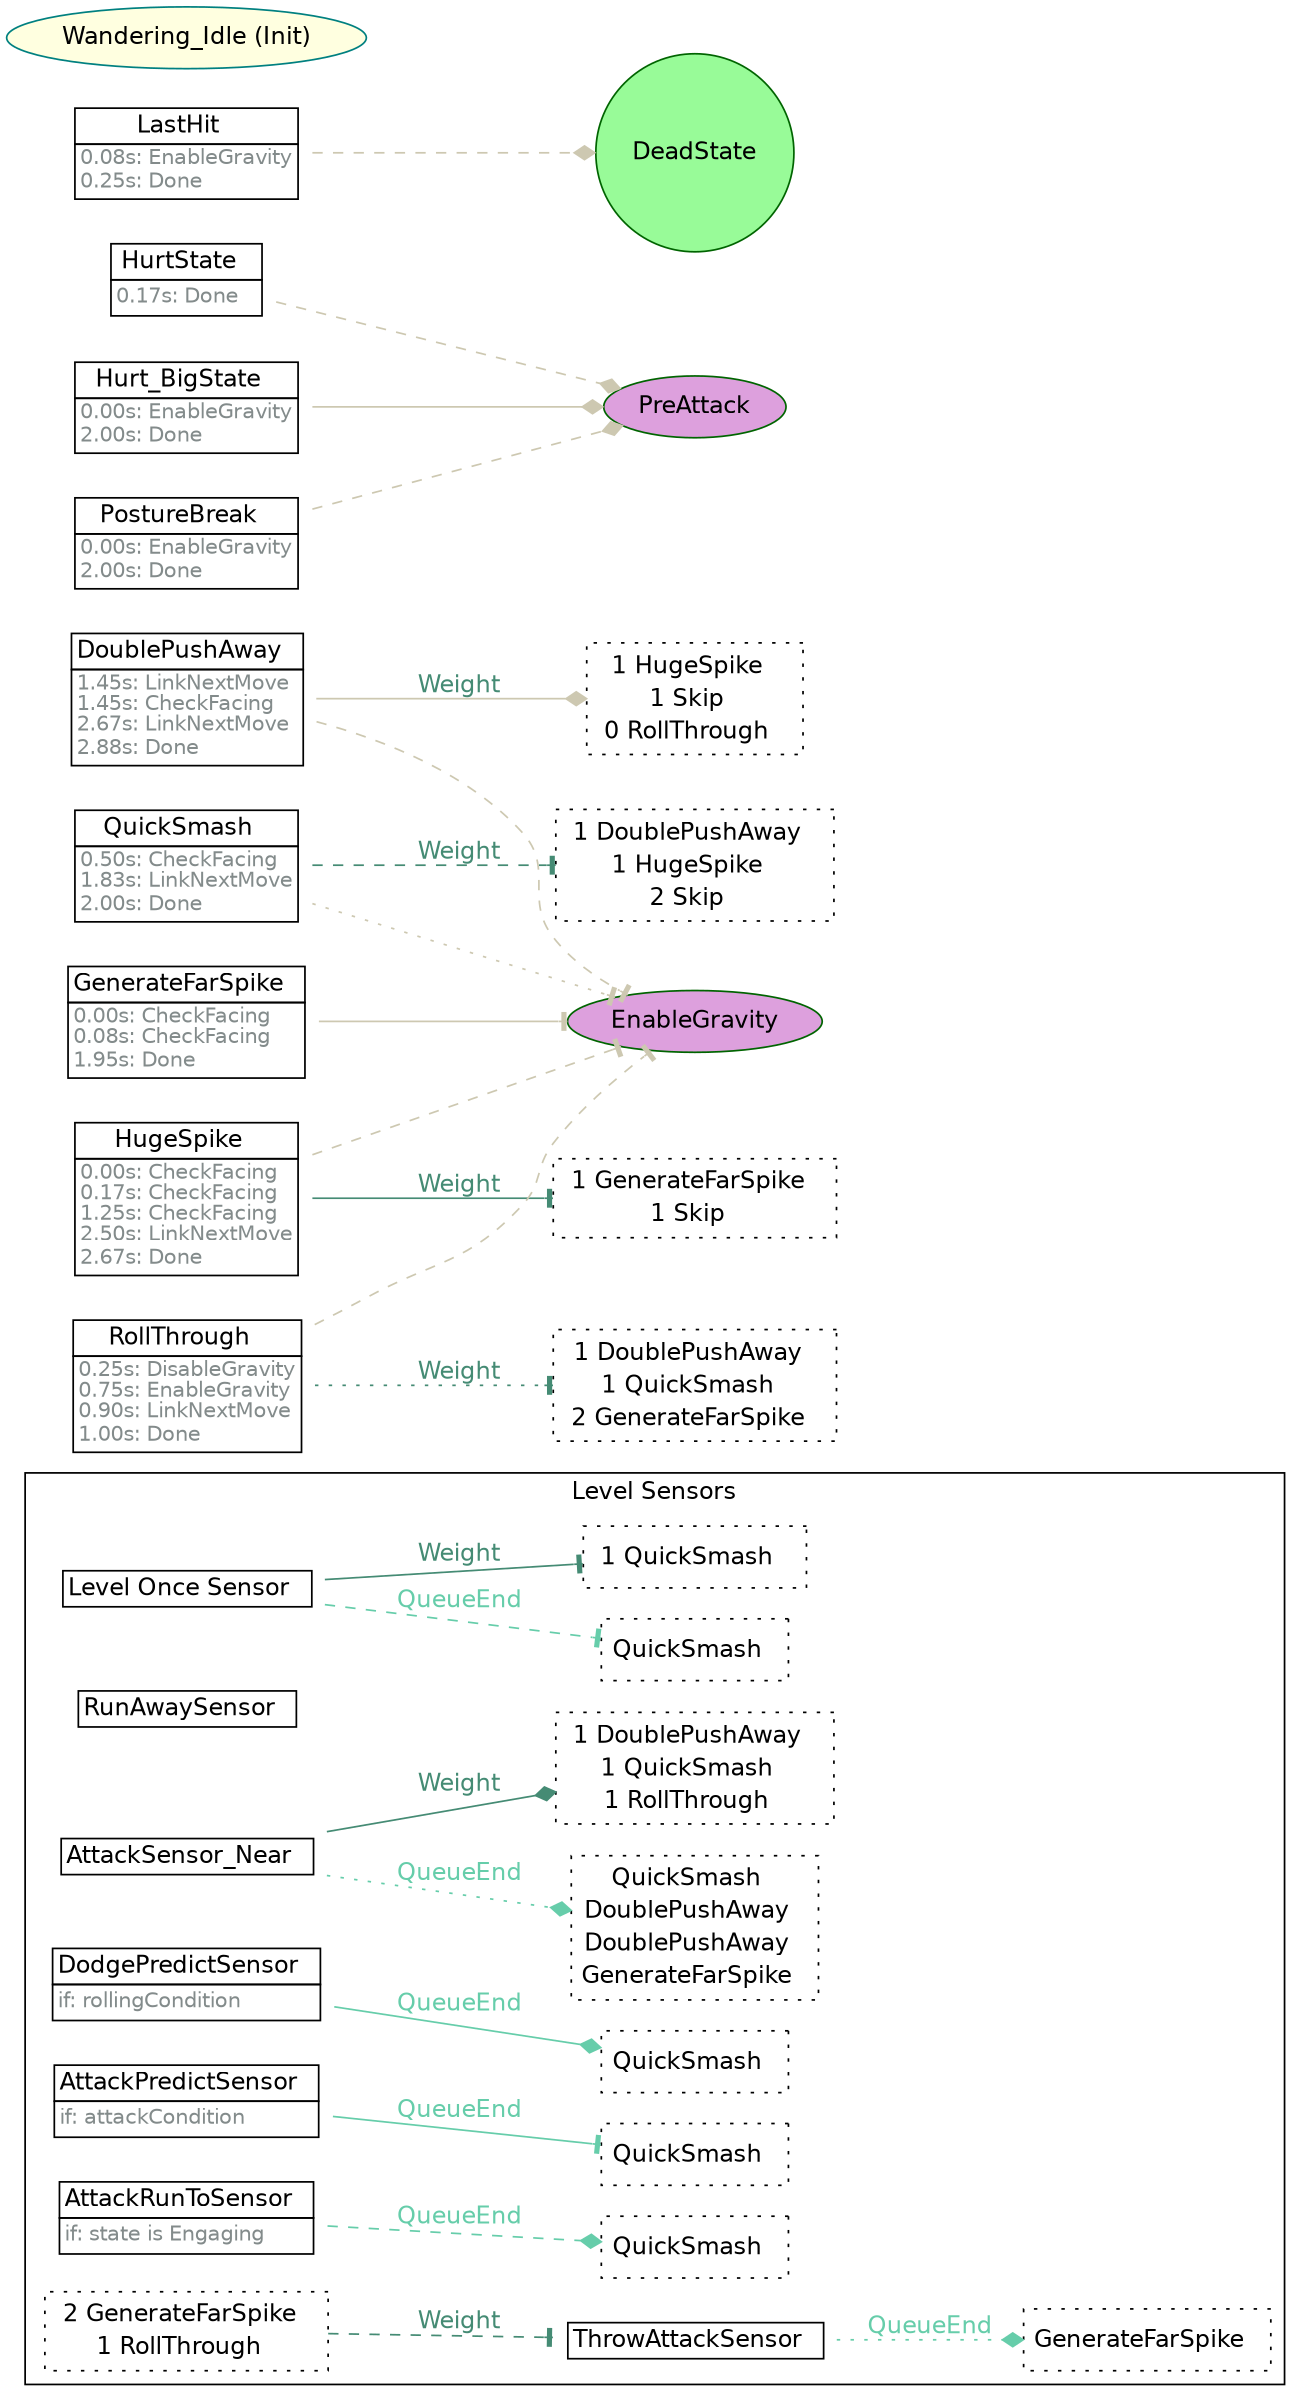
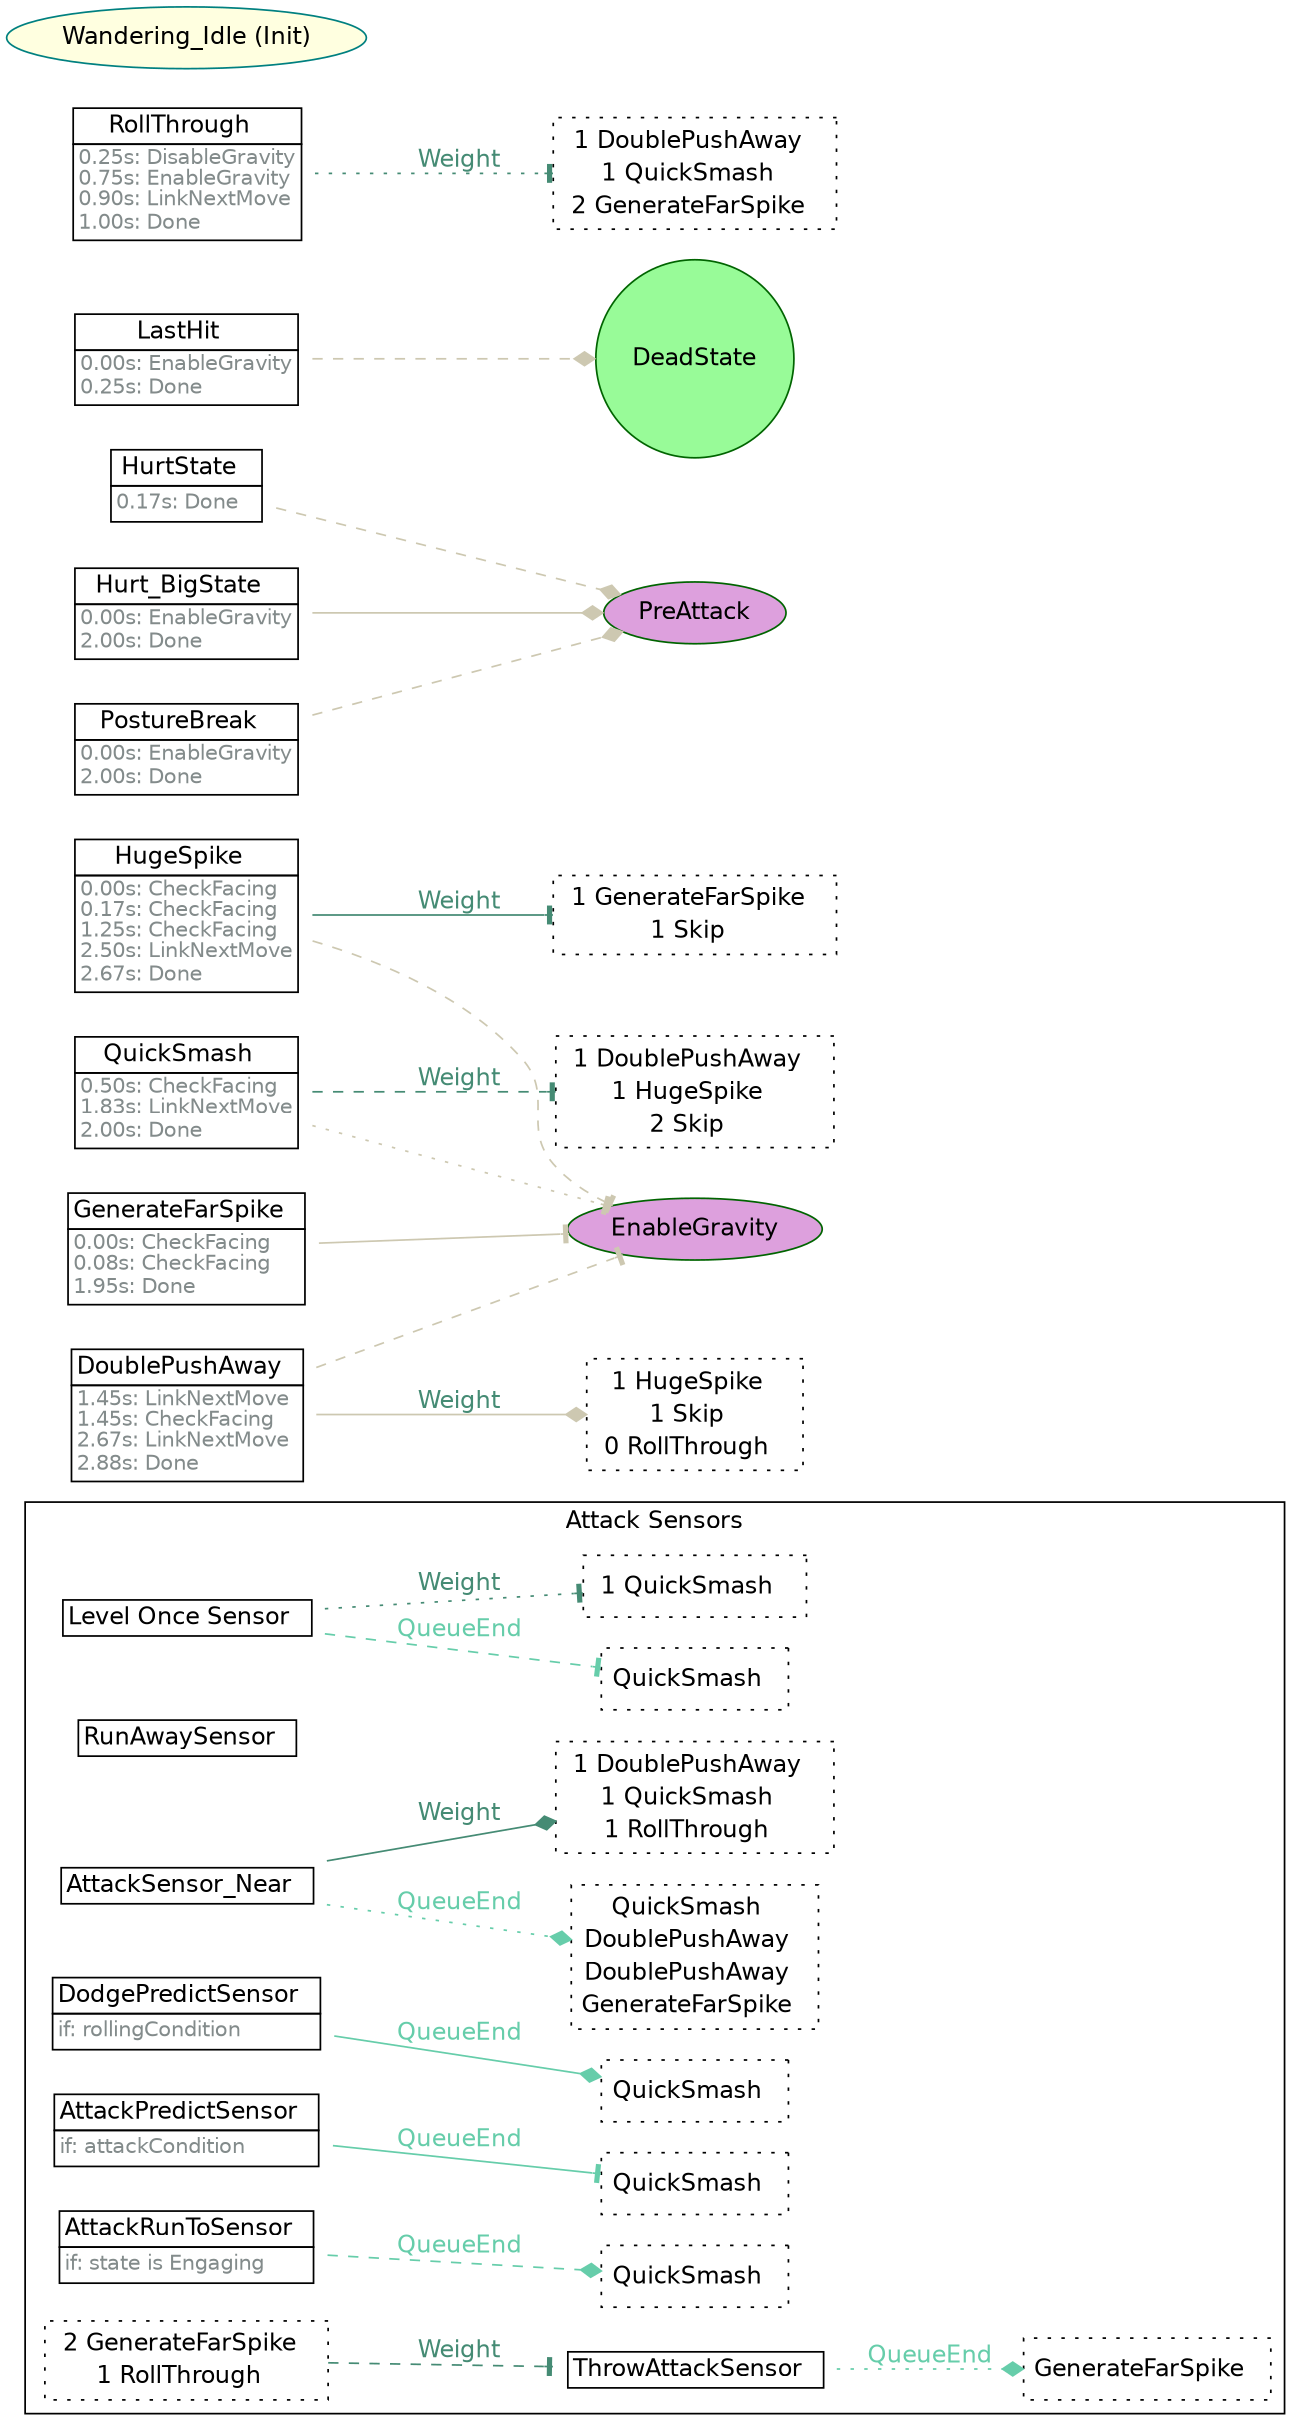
(186, 158) -> (186, 364)
(506, 1221) -> none
(655, 1493) -> (655, 1522)
(449, 1572) -> (449, 1601)
